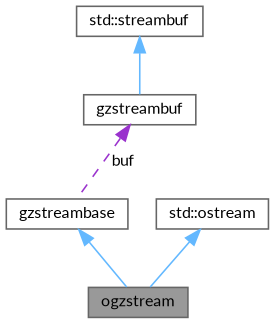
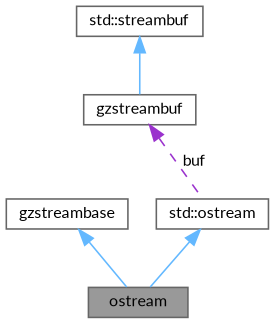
(99, 168) -> (181, 168)
(138, 302) -> (138, 302)
